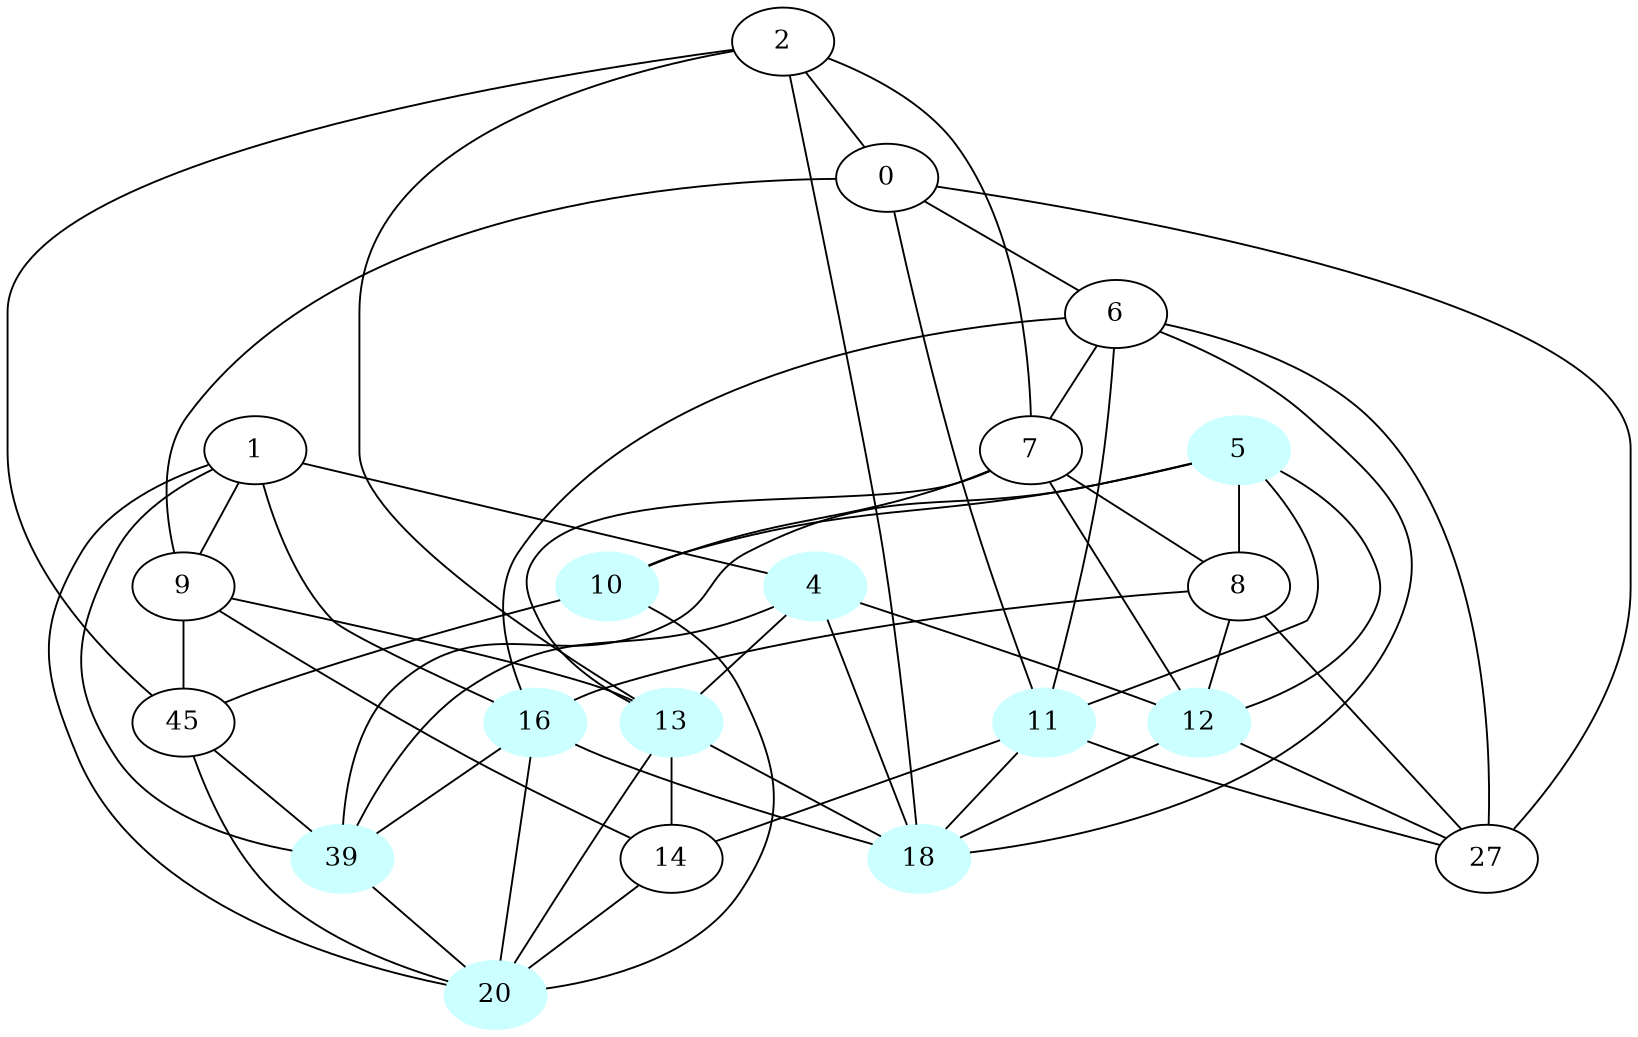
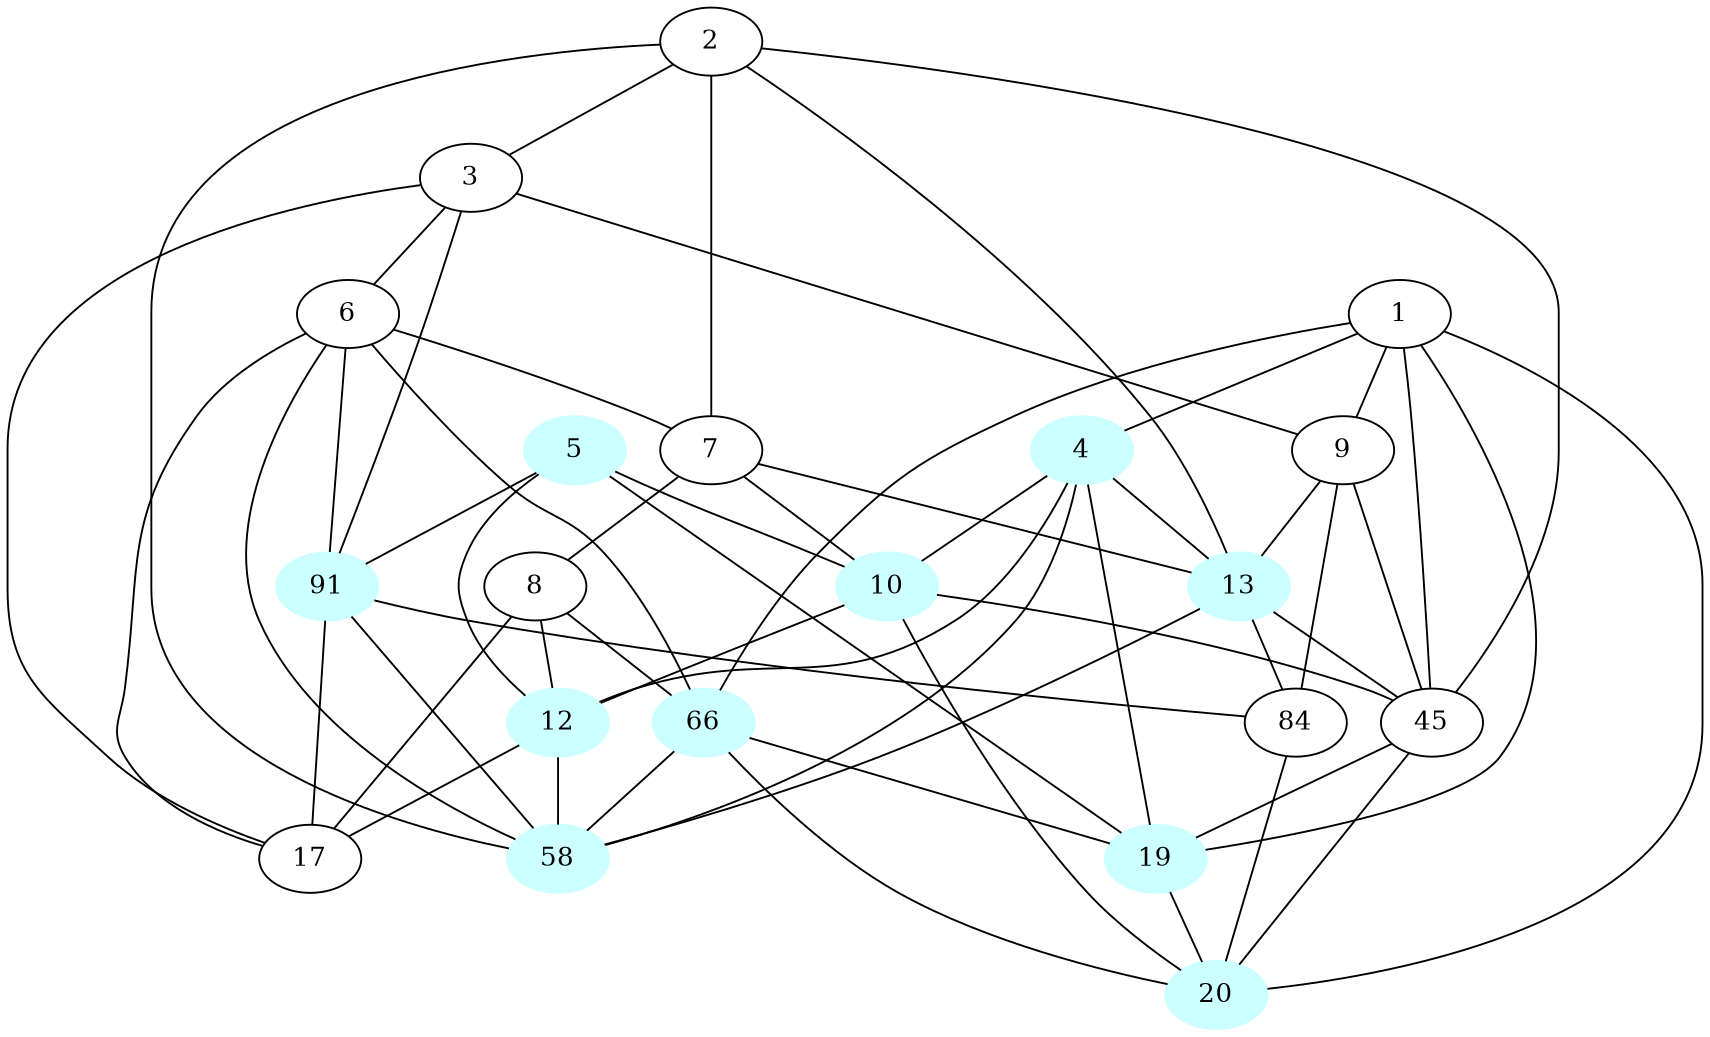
(887, 178) -> (471, 178)
none -> (997, 510)
none -> (1419, 518)
(1239, 519) -> none
(1112, 581) -> (771, 634)
(535, 723) -> (704, 723)
(1044, 723) -> (327, 586)
(582, 858) -> (1336, 655)
(342, 859) -> (1156, 859)
(672, 859) -> (1296, 723)
(919, 859) -> (558, 859)
(1487, 859) -> (310, 859)
